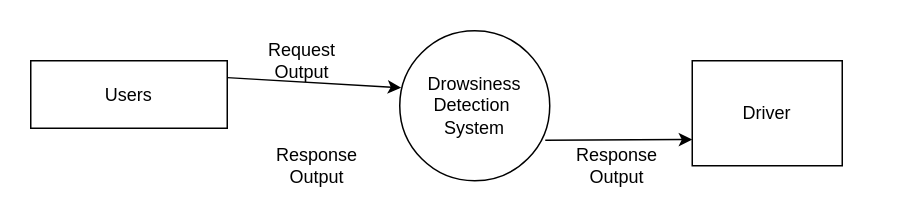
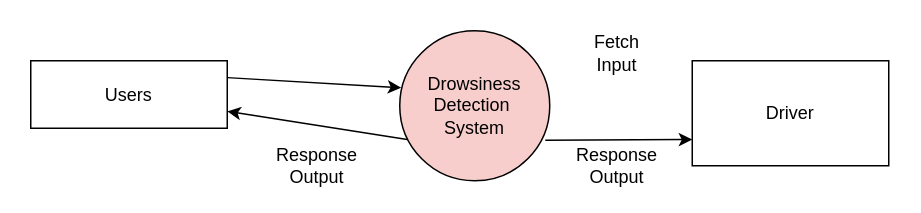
none -> (617, 53)
(302, 61) -> none
(475, 106) -> (475, 106)
(767, 113) -> (791, 113)
none -> (322, 126)
